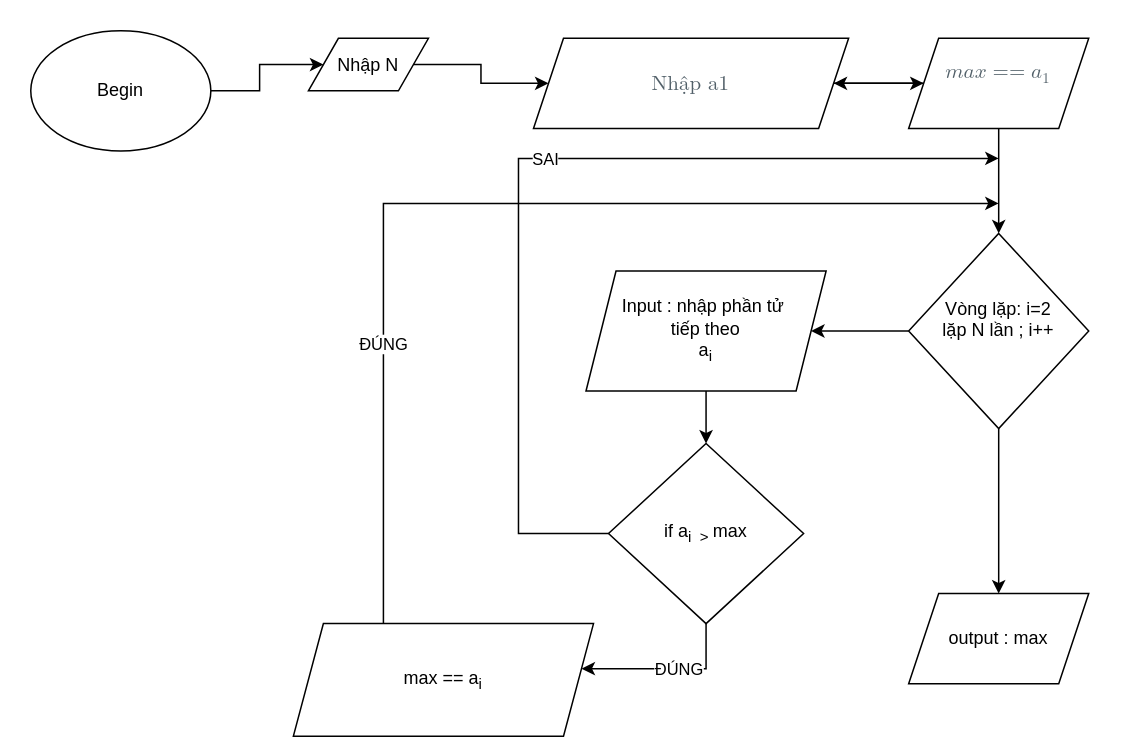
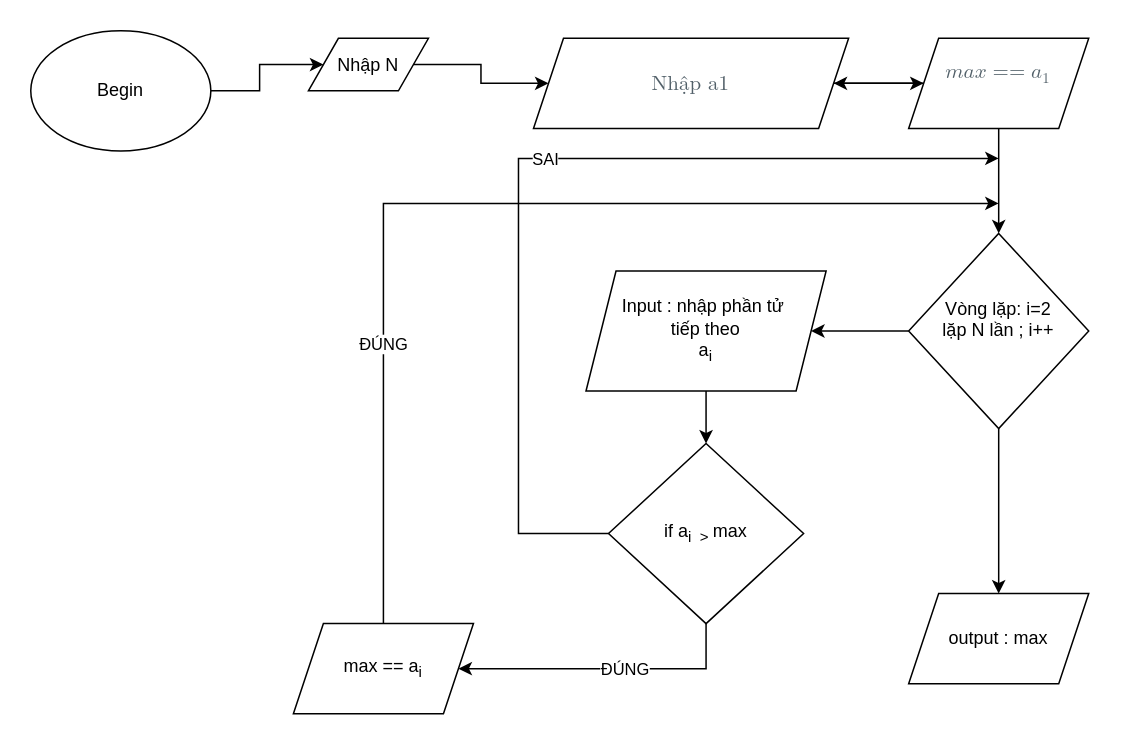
(443, 680) -> (383, 668)
